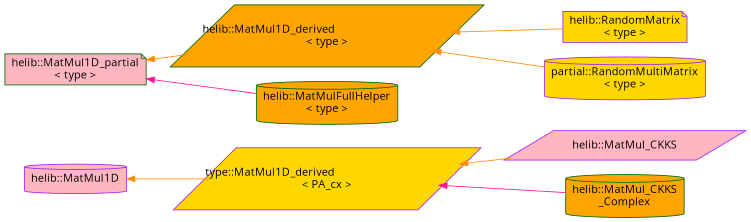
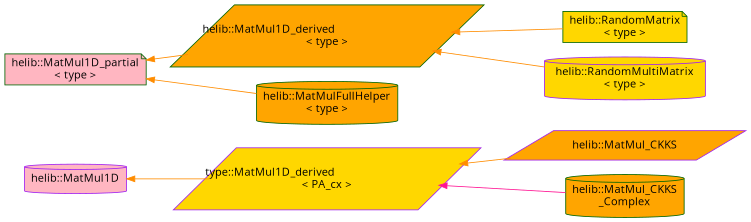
(625, 27) -> (625, 27)
(625, 78) -> (625, 78)
(205, 87) -> (205, 87)
(625, 145) -> (625, 145)
